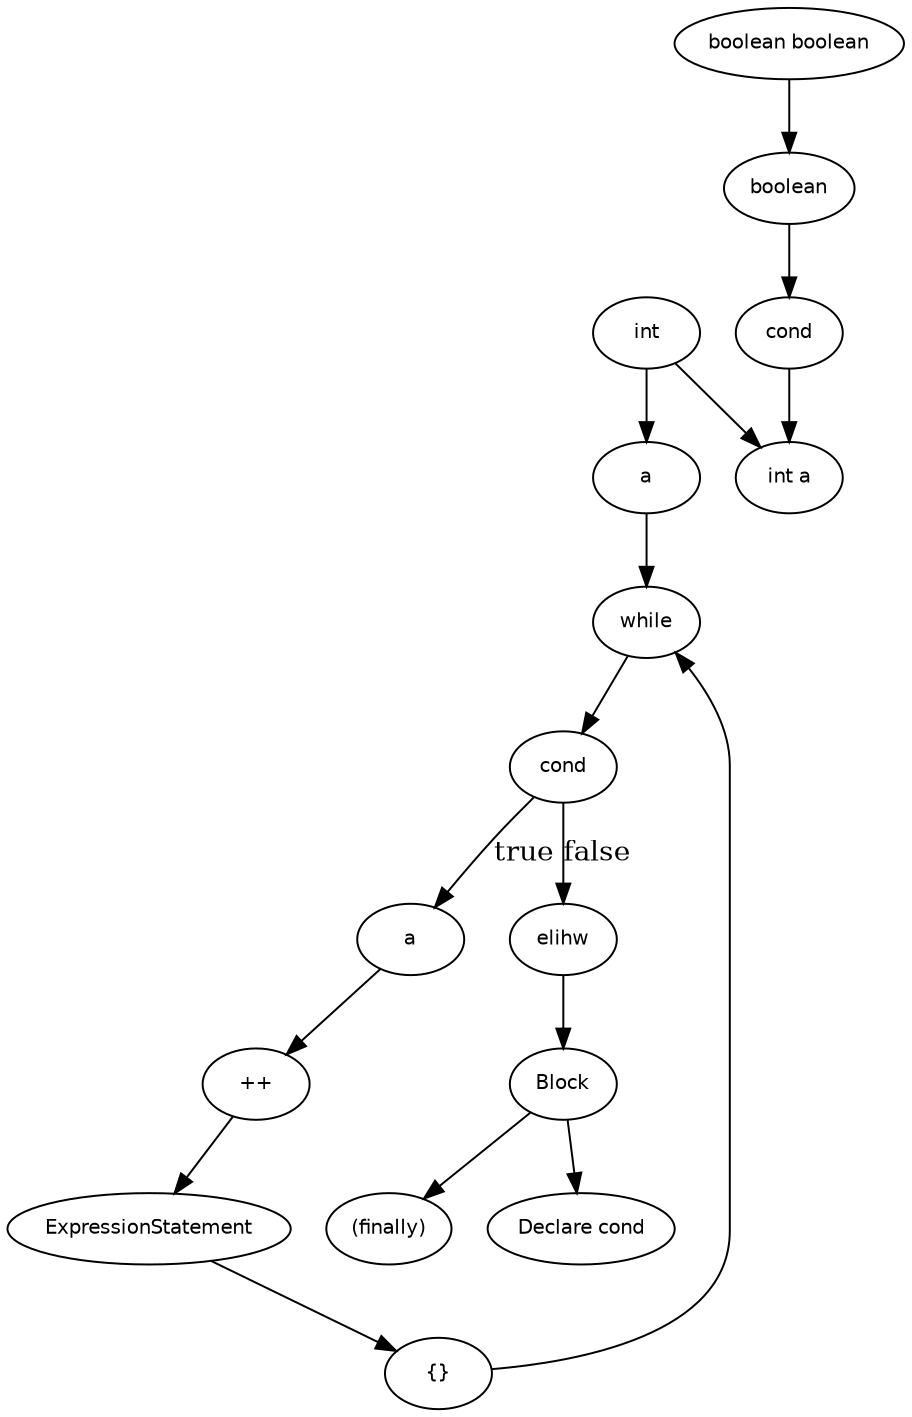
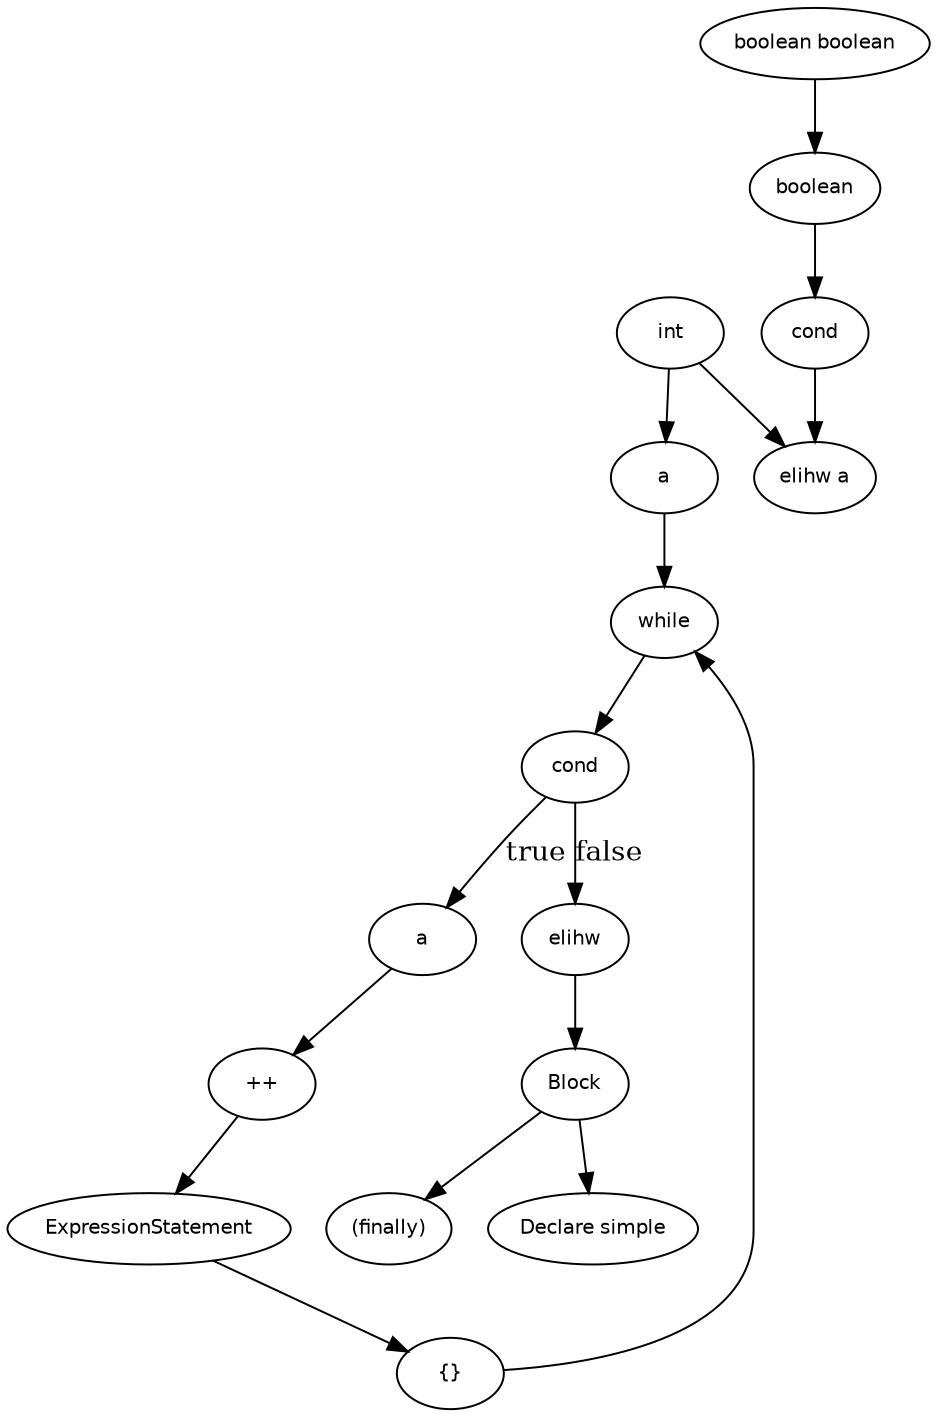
(789, 478) -> (815, 478)
(581, 1229) -> (593, 1229)
